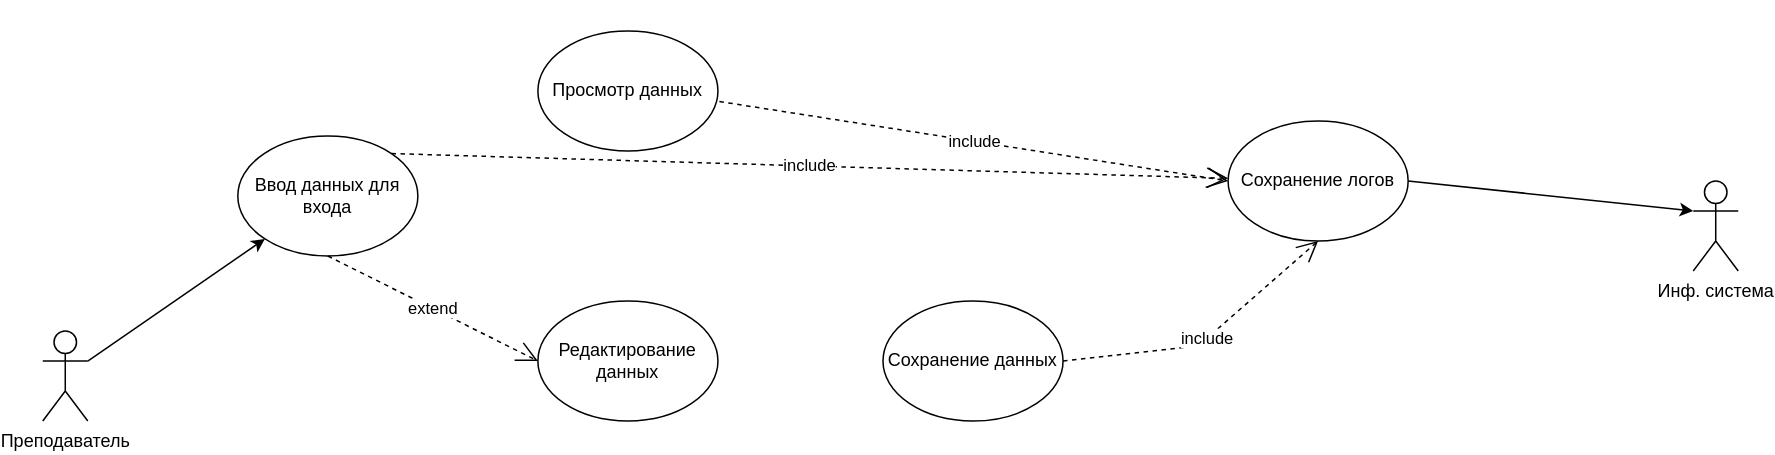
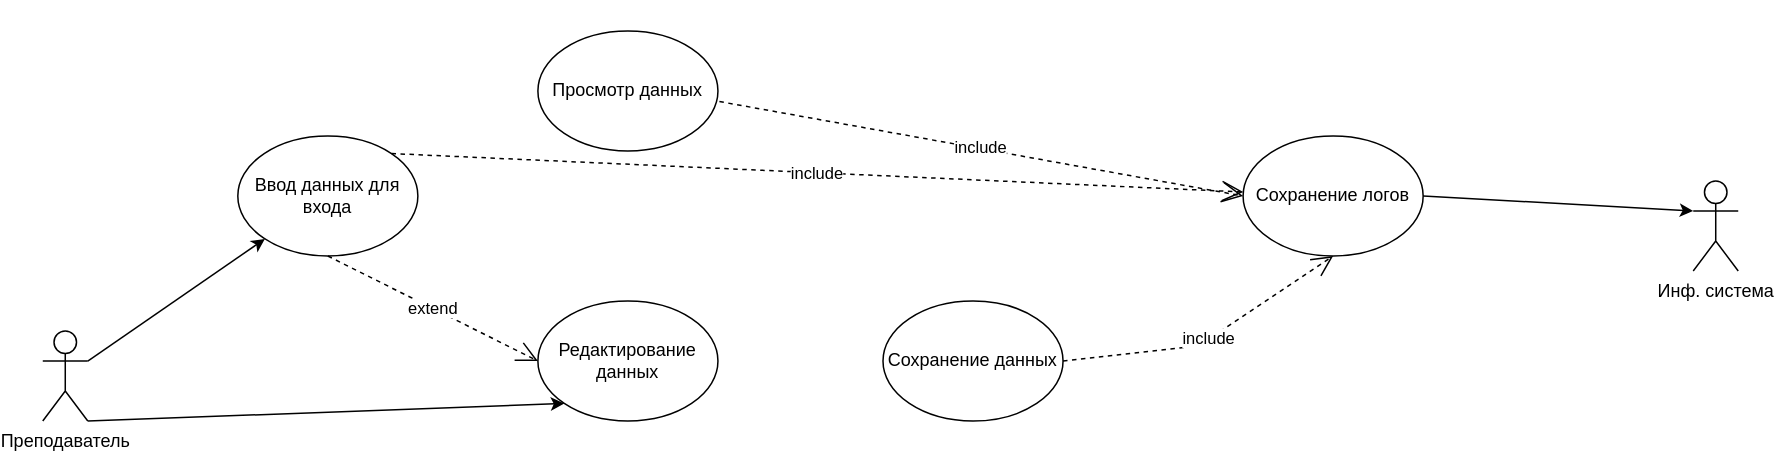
(1318, 181) -> (1333, 196)
none -> (321, 412)
